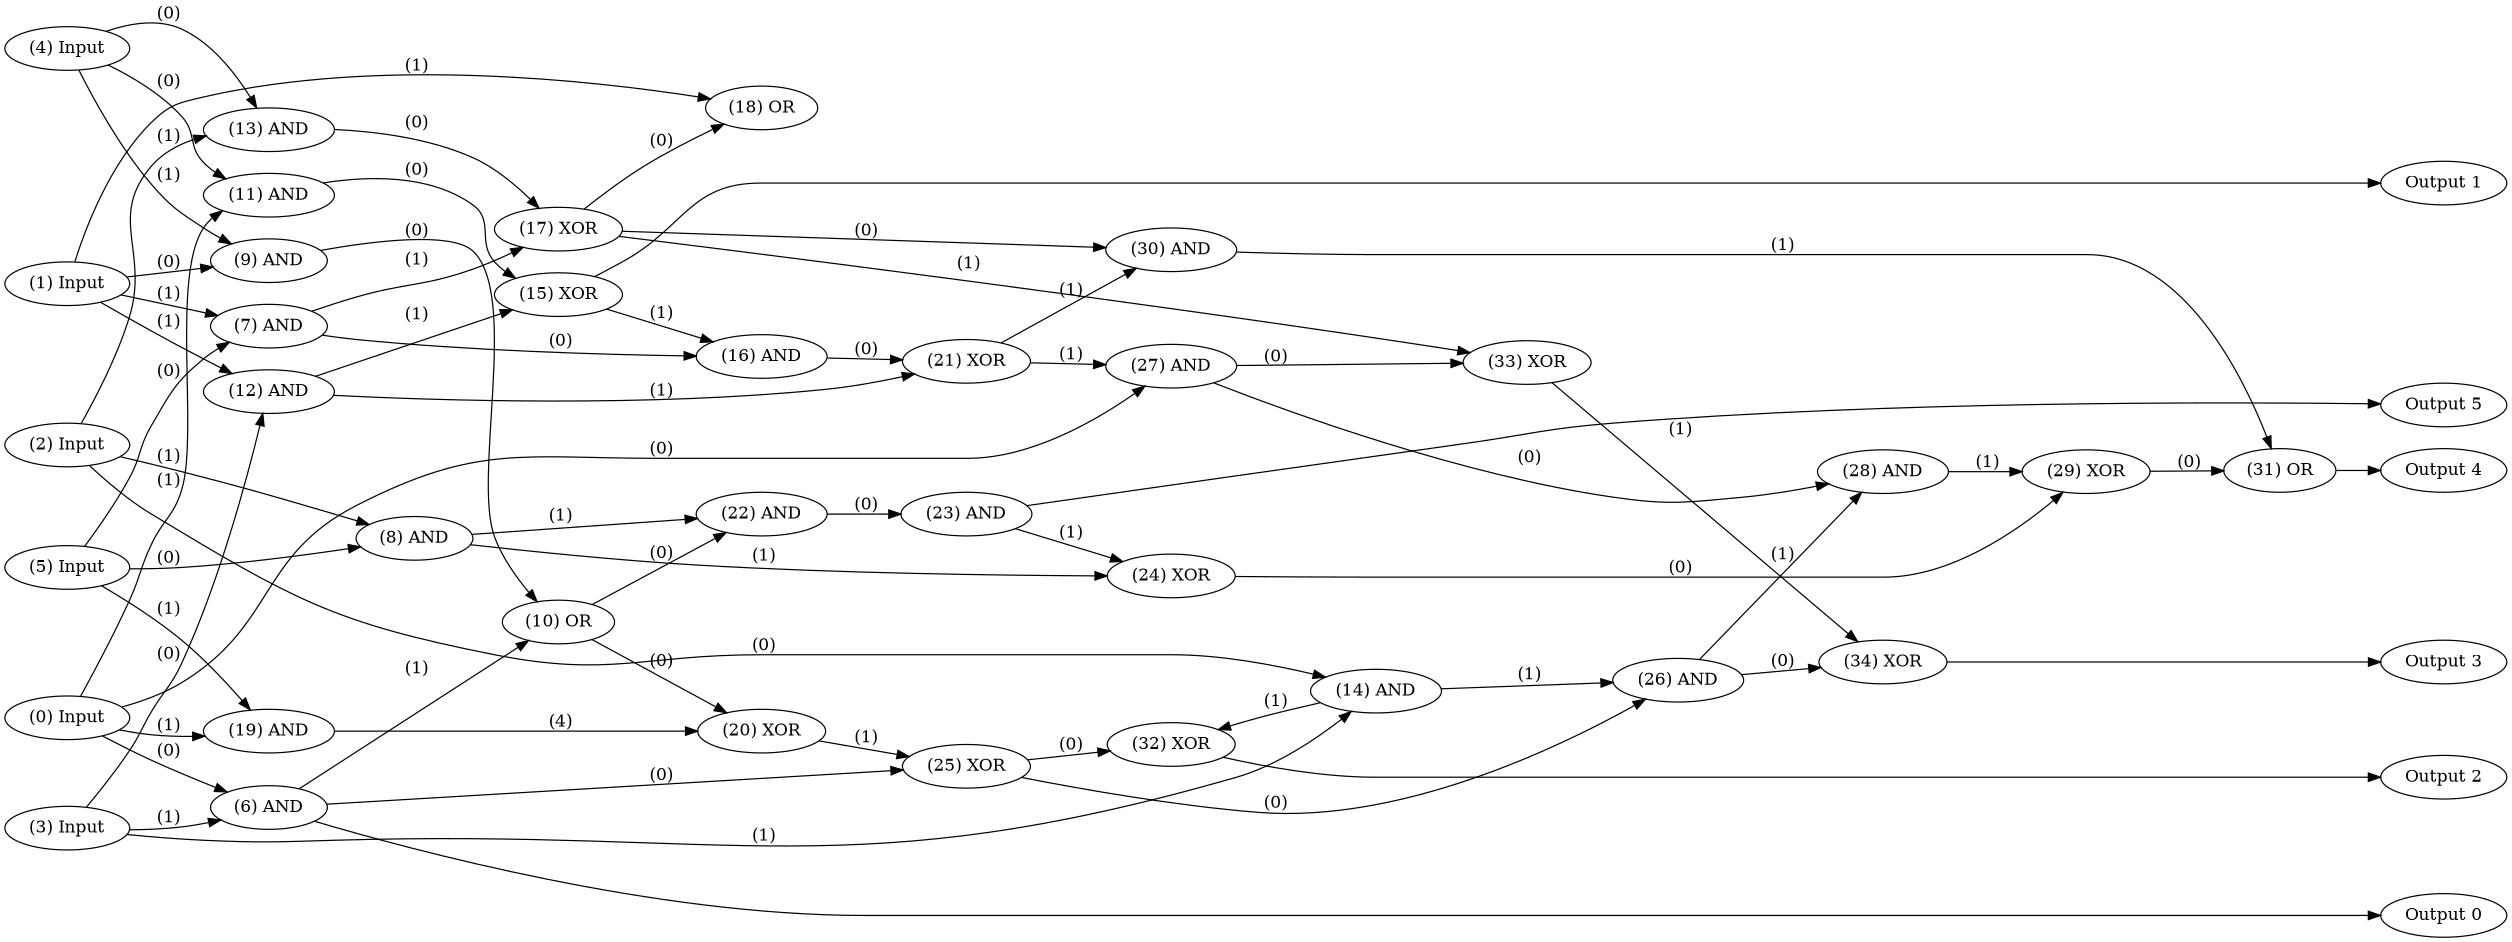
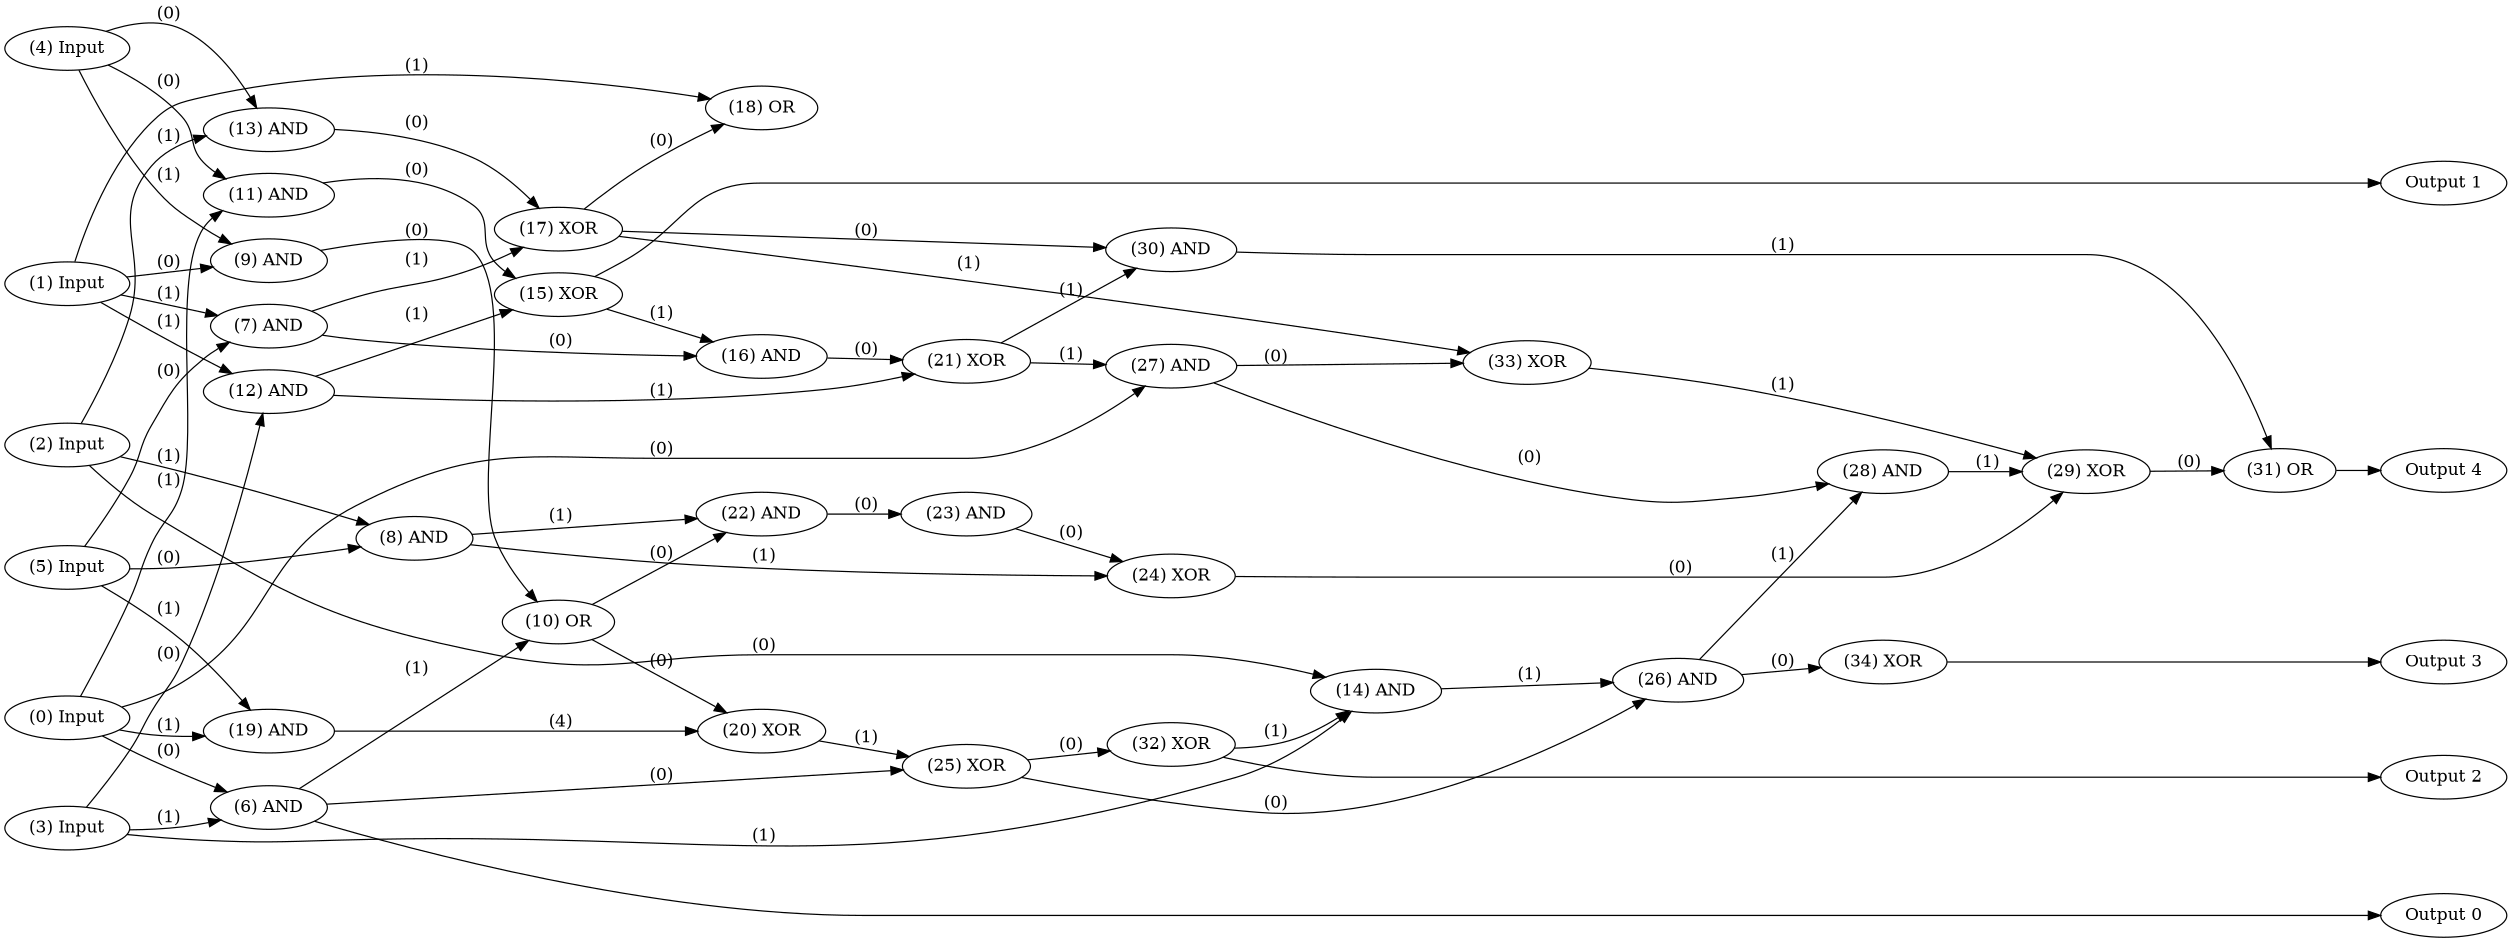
(2444, 405) -> none
(1708, 514) -> (1808, 402)
(1069, 533) -> (1069, 533)
(1275, 714) -> (1288, 741)
